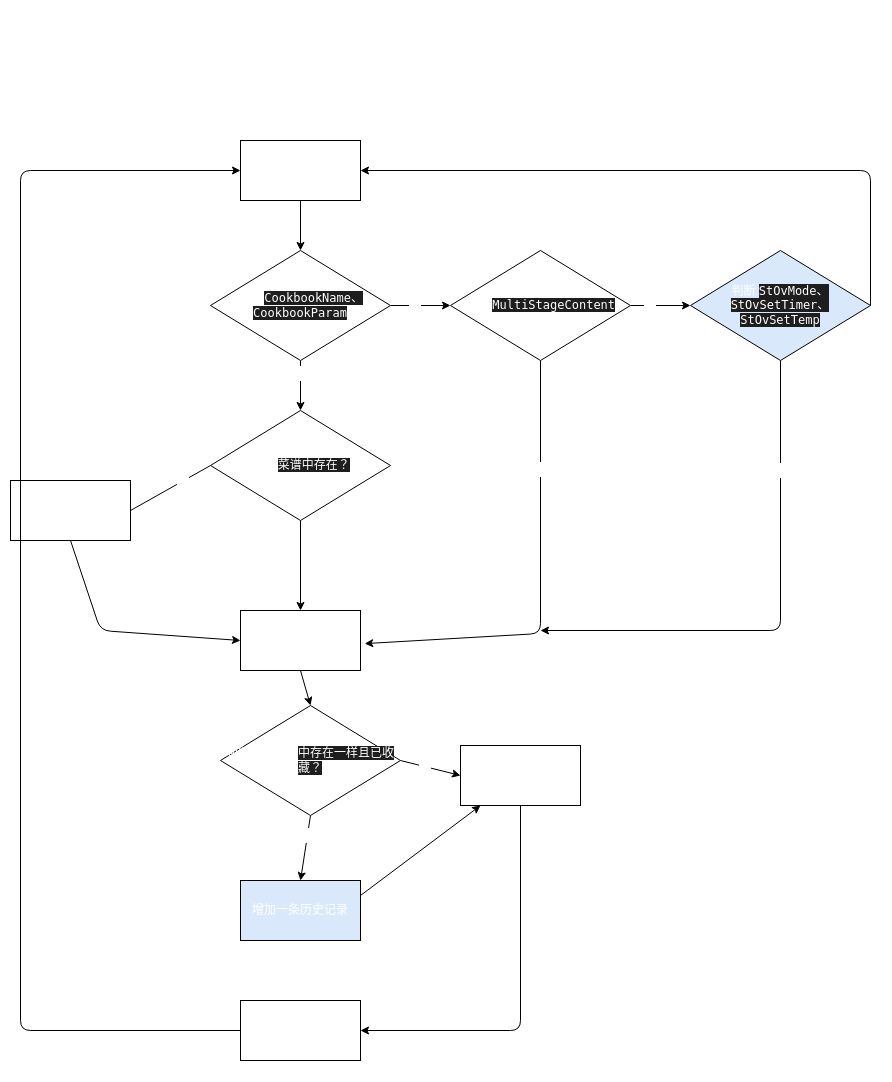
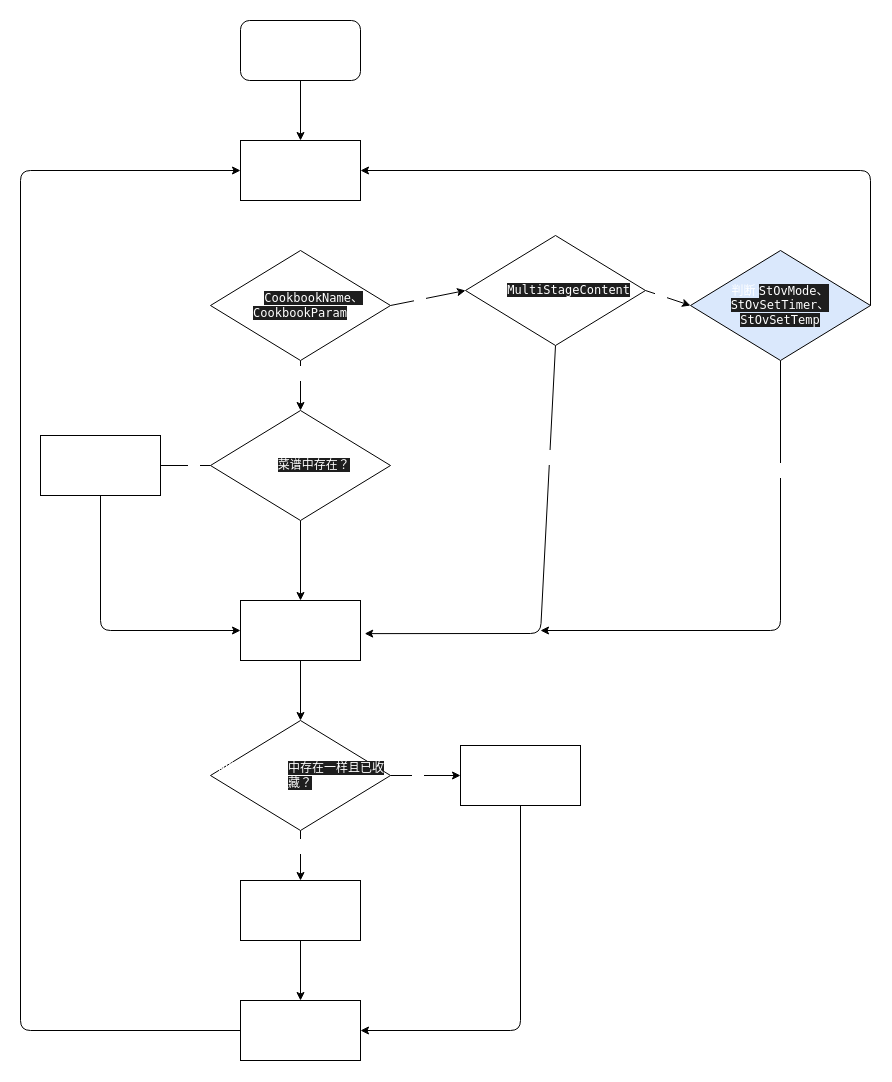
none -> (301, 51)
none -> (301, 107)
(301, 222) -> none
(541, 306) -> (556, 291)
(71, 511) -> (101, 466)
(301, 641) -> (301, 631)
(311, 761) -> (301, 776)
(418, 853) -> (301, 967)
(301, 911) -> (301, 911)
